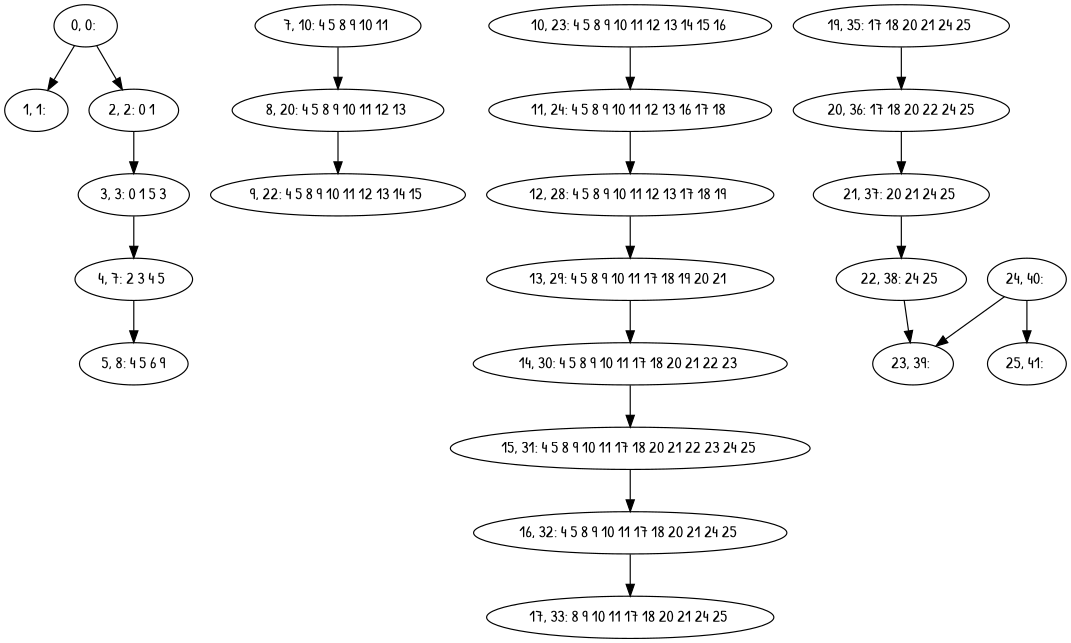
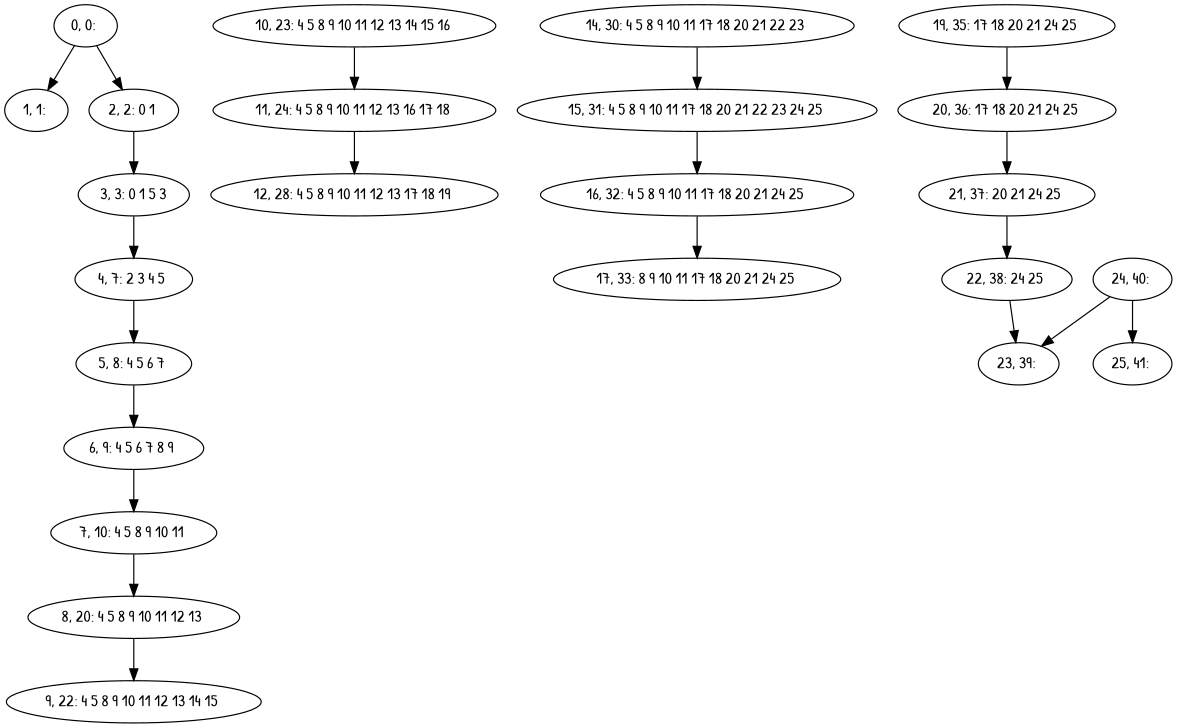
(901, 110) -> (1007, 110)
(630, 279) -> none
(134, 364) -> (134, 364)
none -> (134, 448)
